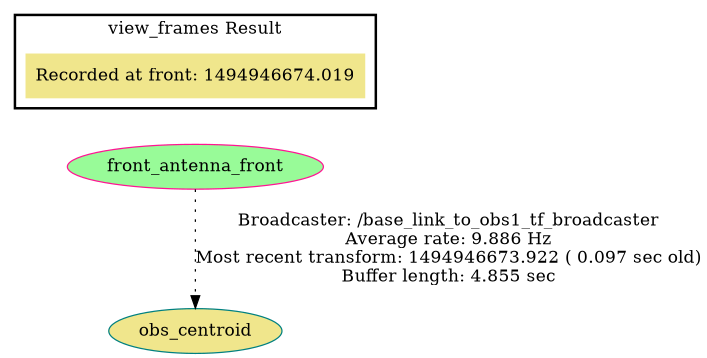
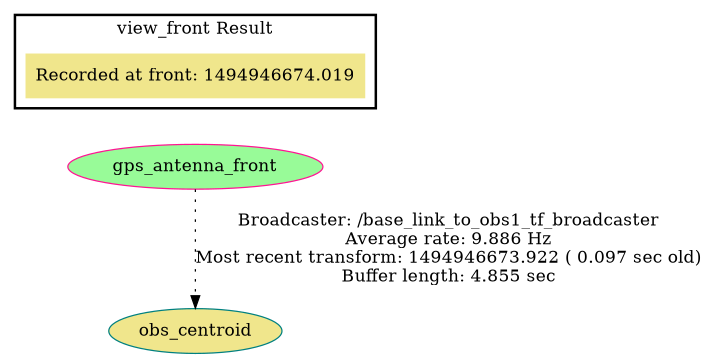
(195, 29) -> (195, 29)
(195, 167) -> (195, 167)
